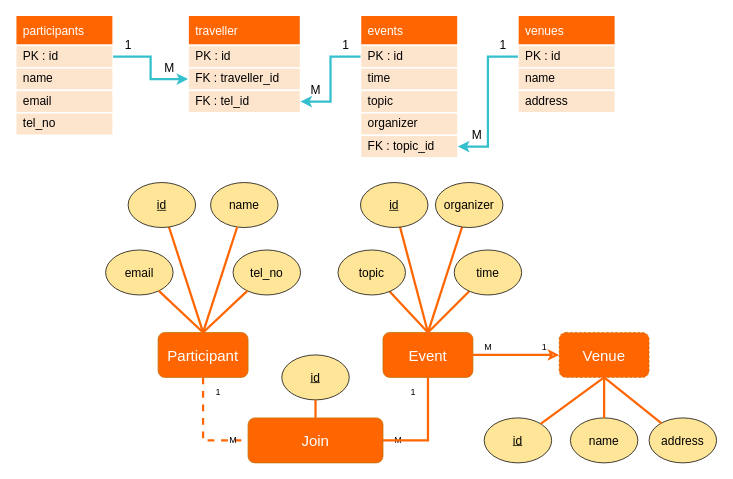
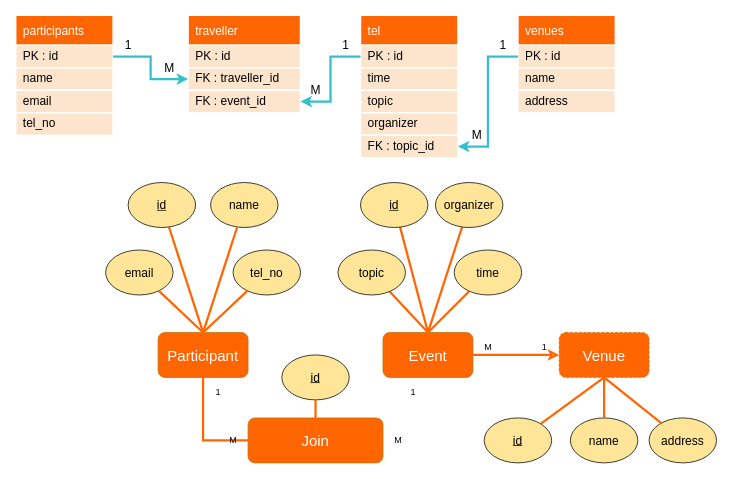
(388, 31) -> (376, 31)
(224, 101) -> (232, 101)
(203, 432) -> (203, 432)
(428, 432) -> none
